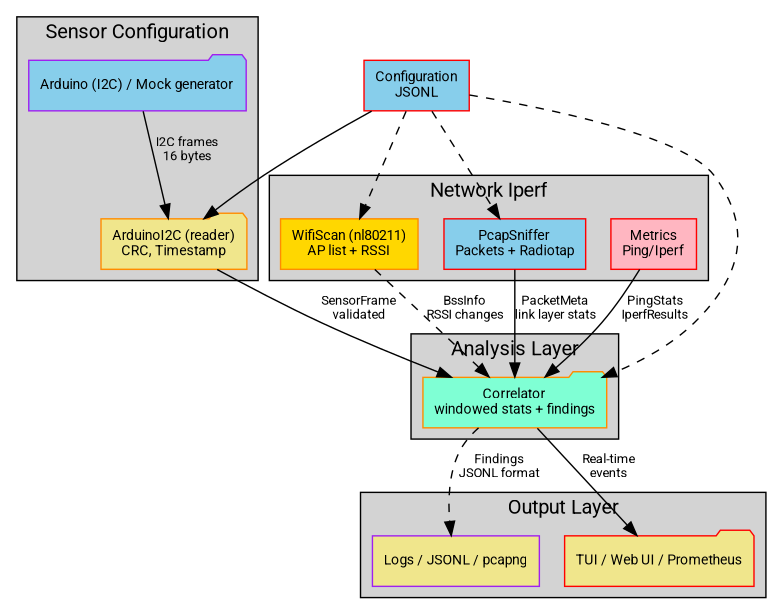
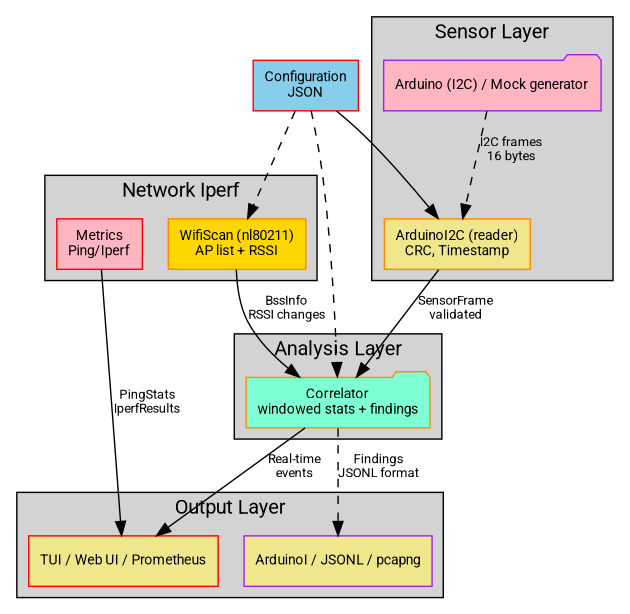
(137, 33) -> (492, 33)
(137, 86) -> (492, 86)
(417, 86) -> (306, 86)
(154, 158) -> (476, 158)
(174, 244) -> (457, 244)
(515, 244) -> none
(427, 318) -> (250, 325)
(602, 322) -> (111, 396)
(456, 561) -> (338, 561)
(659, 561) -> (123, 561)
